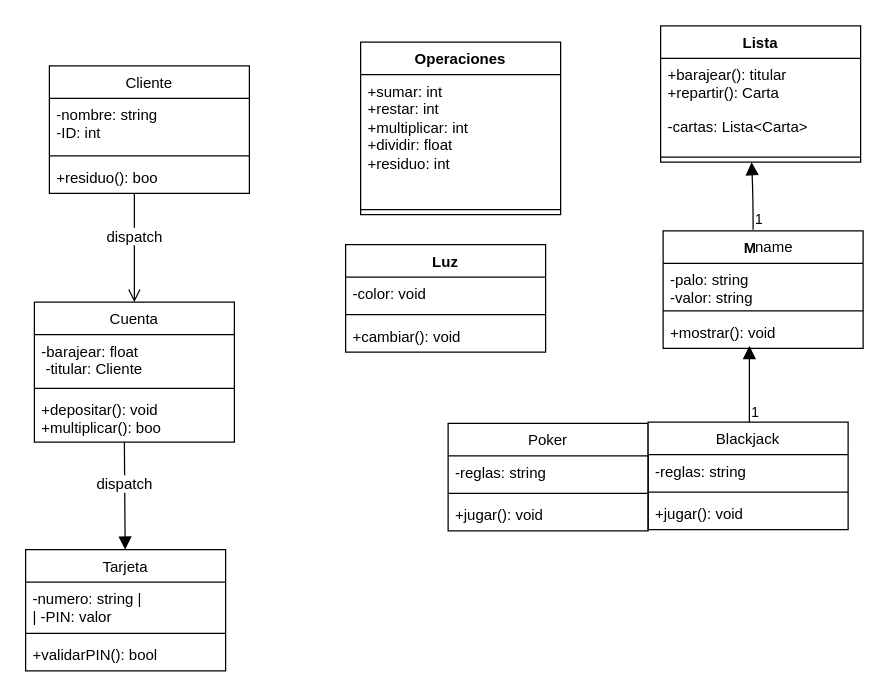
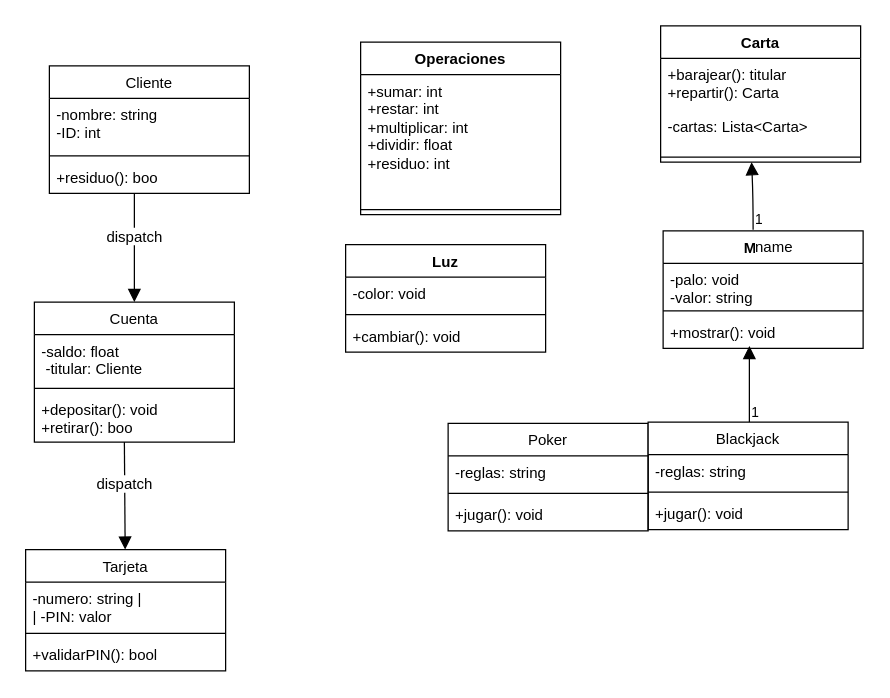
(761, 43) -> (761, 43)
(722, 290) -> (722, 290)
(134, 292) -> (134, 288)
(105, 361) -> (102, 361)
(110, 420) -> (110, 420)
